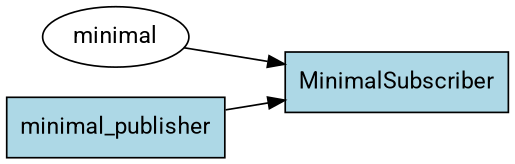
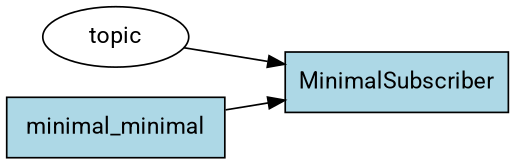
(116, 37) -> (116, 37)
(116, 128) -> (116, 128)
